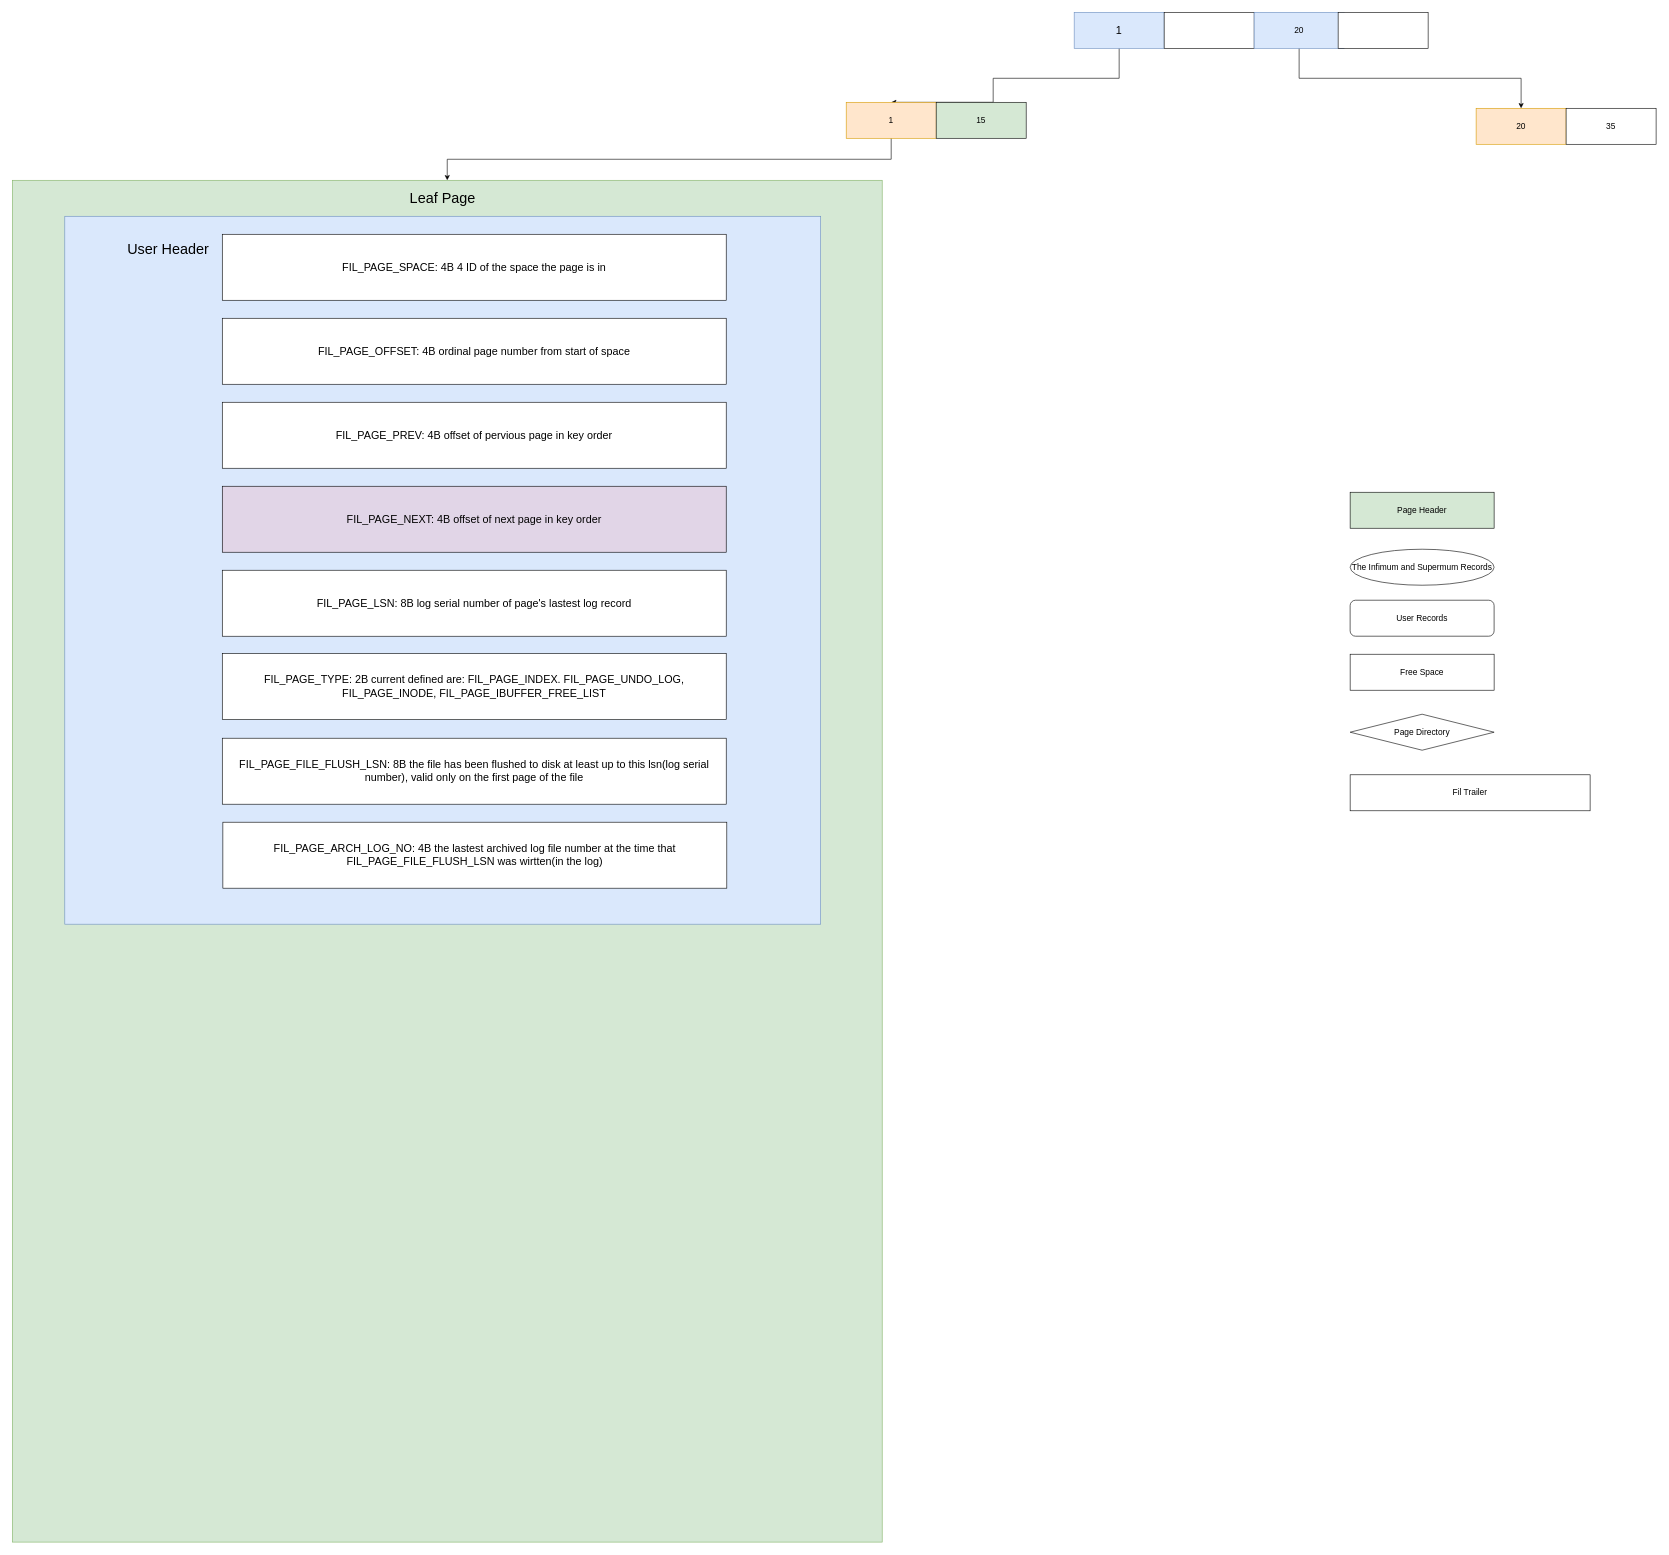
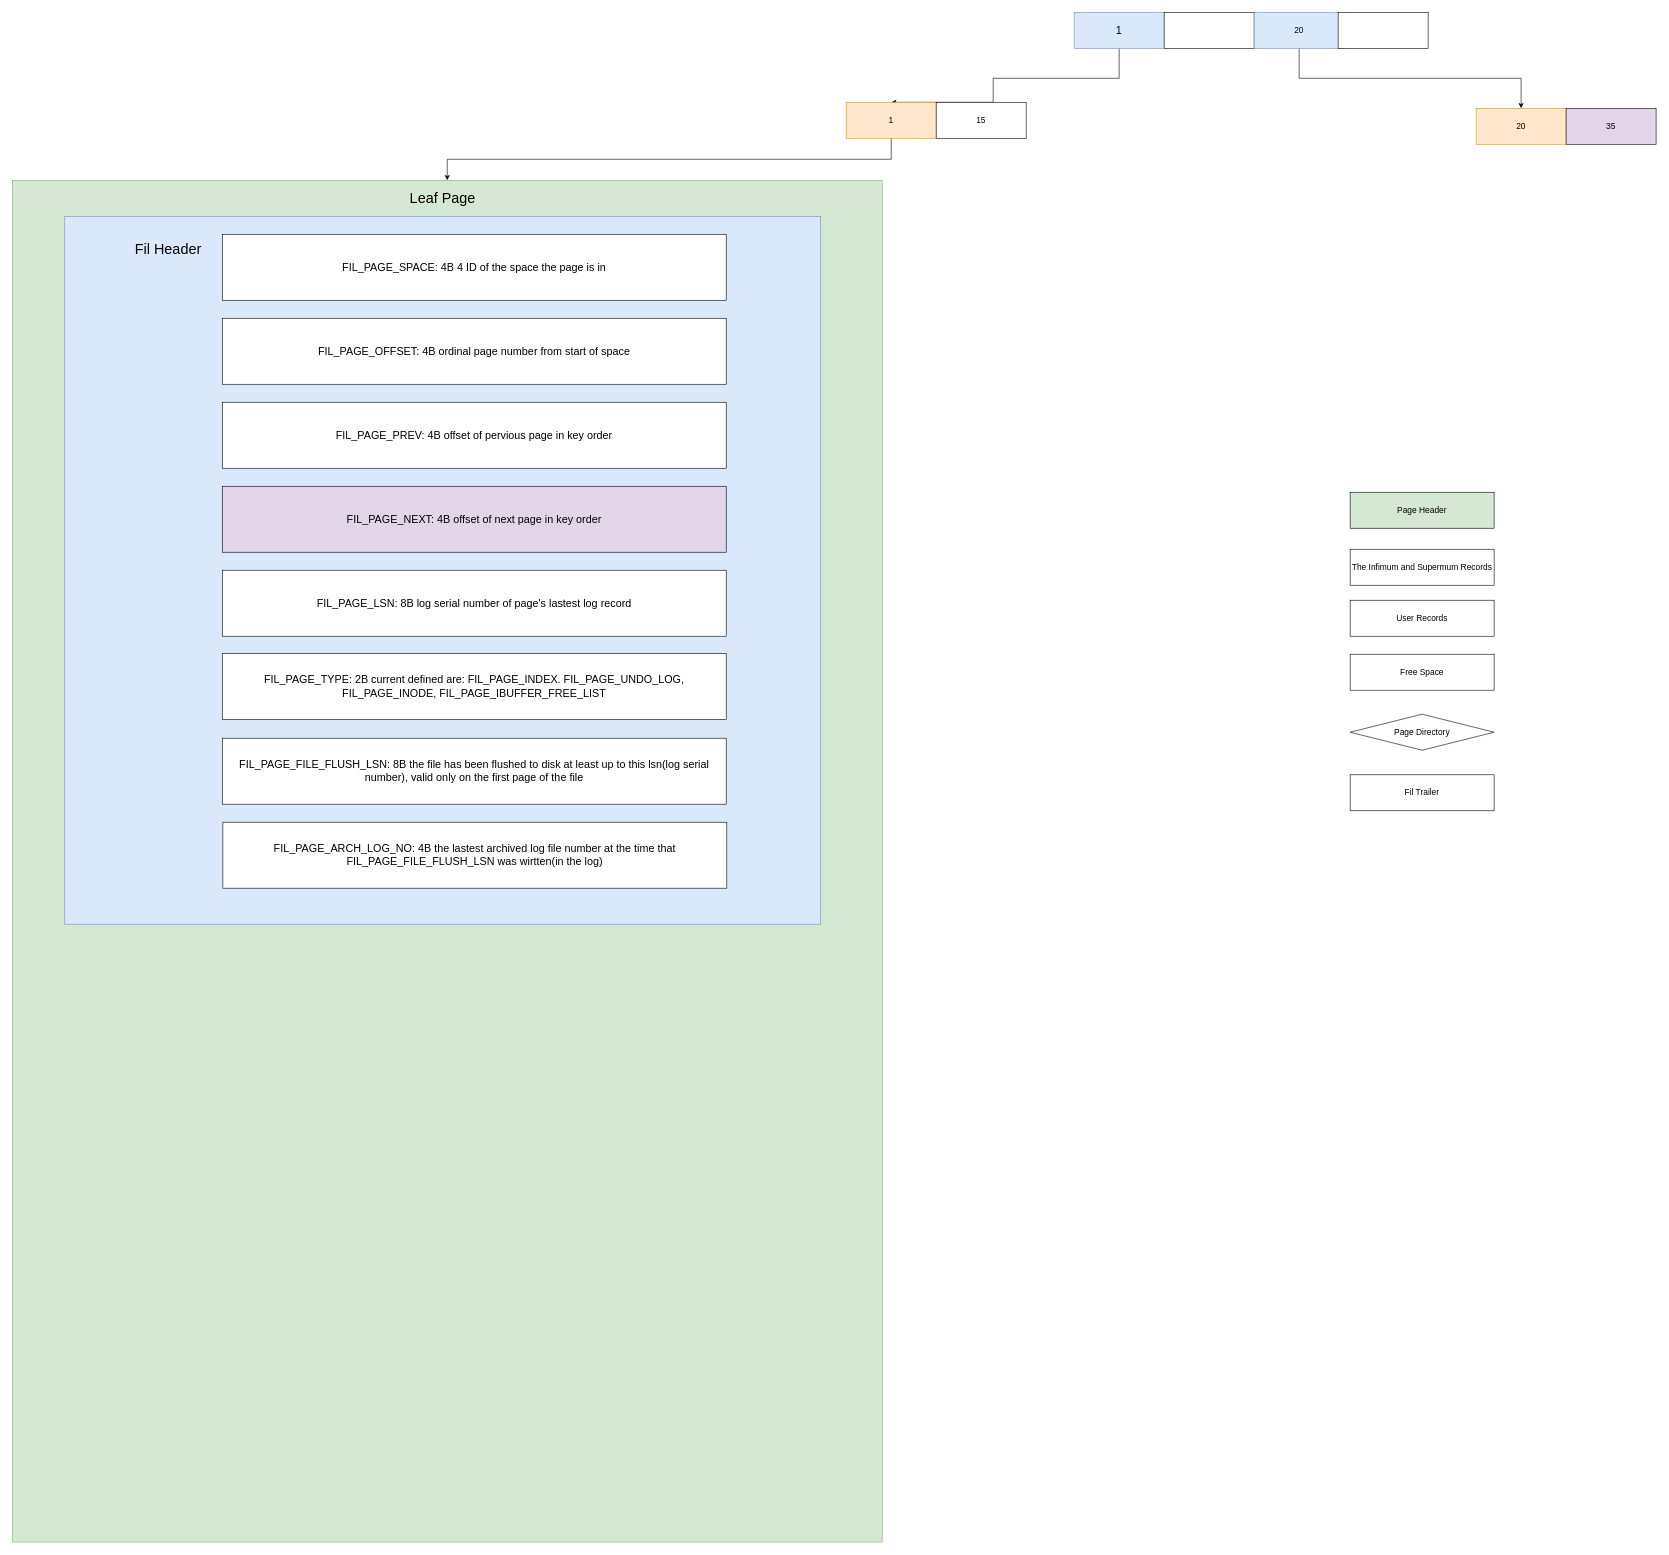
(981, 120) -> (981, 120)
(1611, 126) -> (1611, 126)
(168, 249) -> (168, 249)
(1422, 567) -> (1422, 567)
(1422, 618) -> (1422, 618)
(1470, 793) -> (1422, 793)
